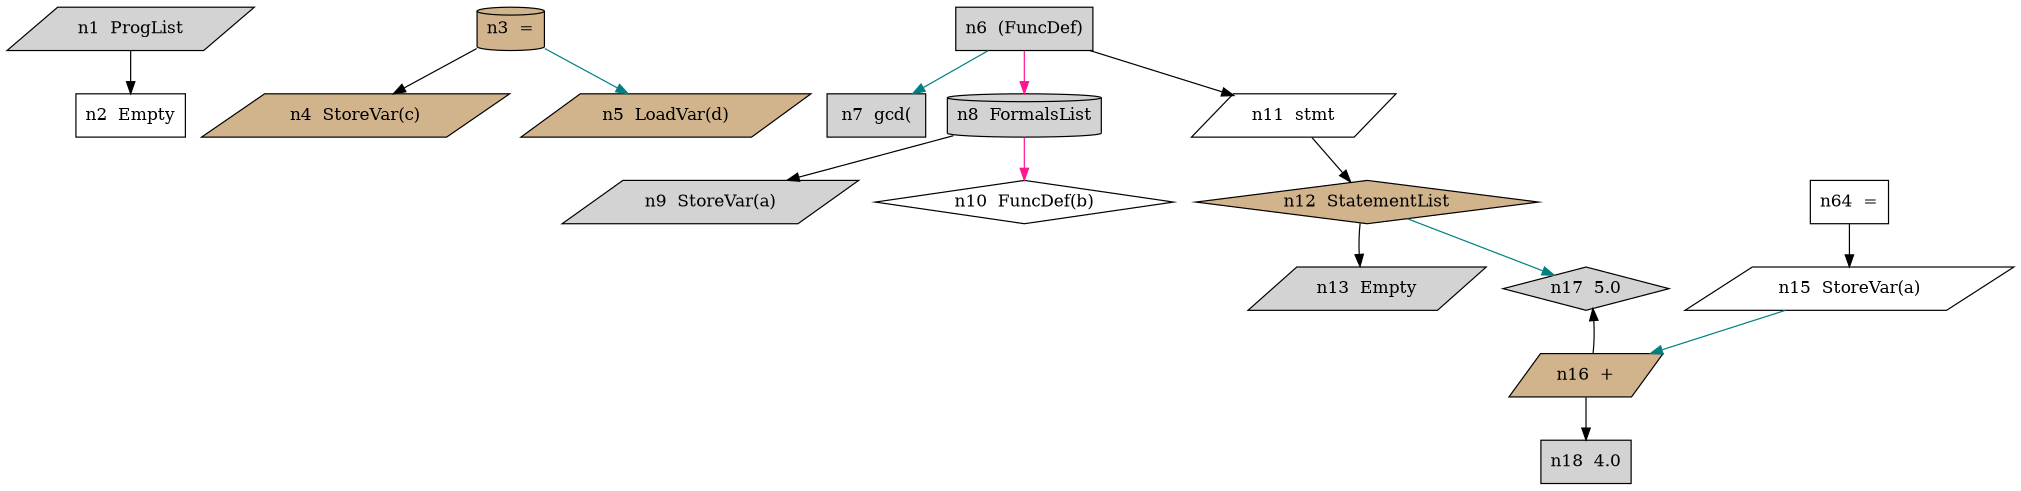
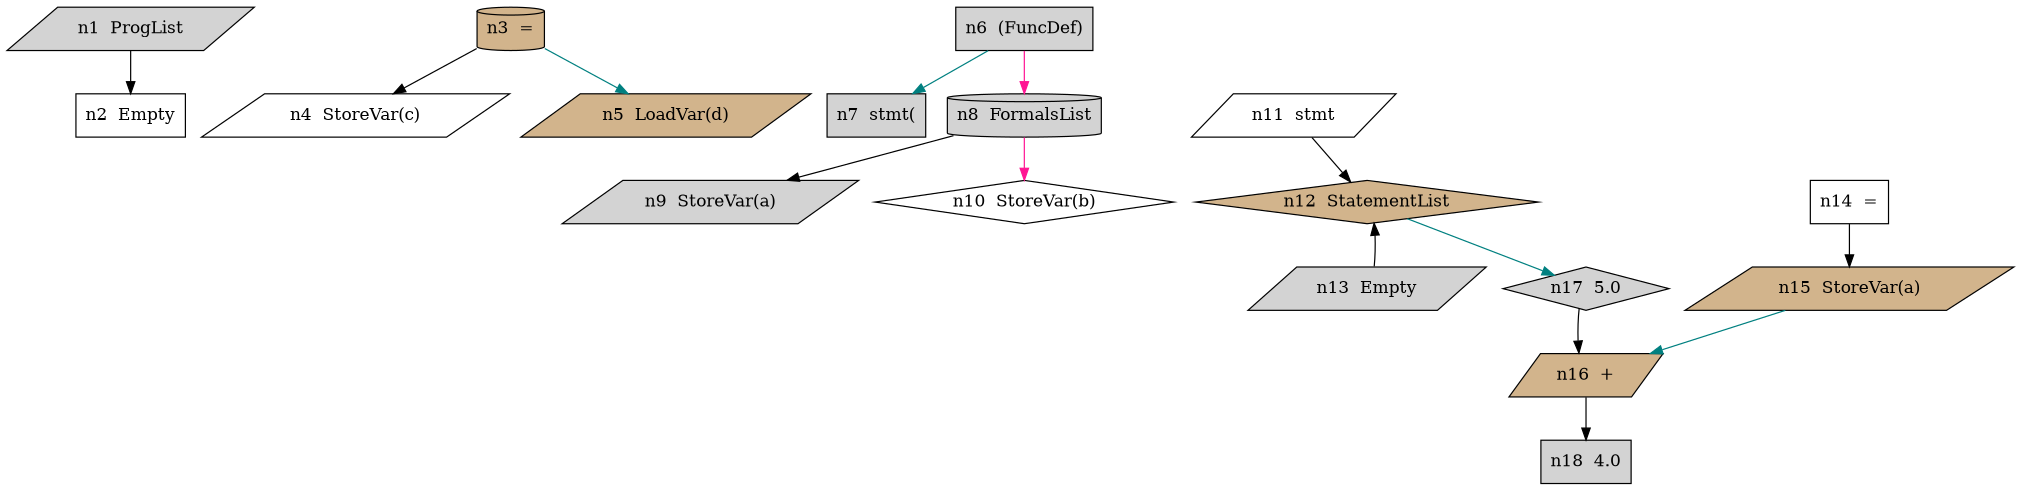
(1156, 71) -> none
(356, 115) -> (356, 115)
(876, 115) -> (876, 115)
(1024, 202) -> (1024, 202)
(1849, 202) -> (1849, 202)
(1359, 239) -> (1375, 251)
(1849, 289) -> (1849, 289)
(1594, 337) -> (1578, 325)
